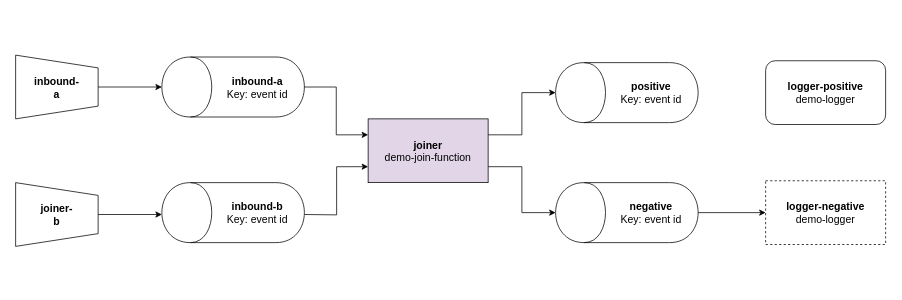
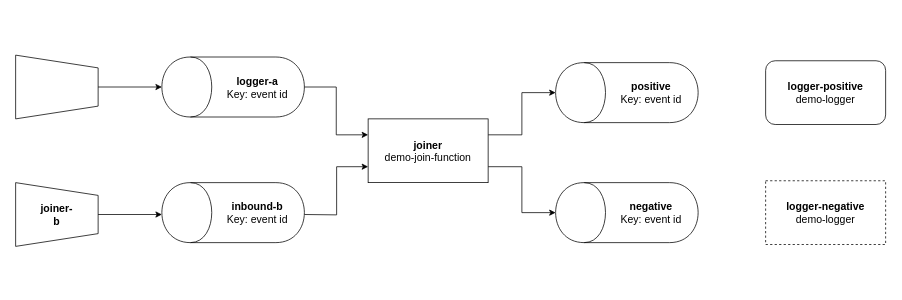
(57, 87) -> none
(257, 87) -> (257, 87)
(428, 151) -> (428, 151)
(729, 213) -> none
